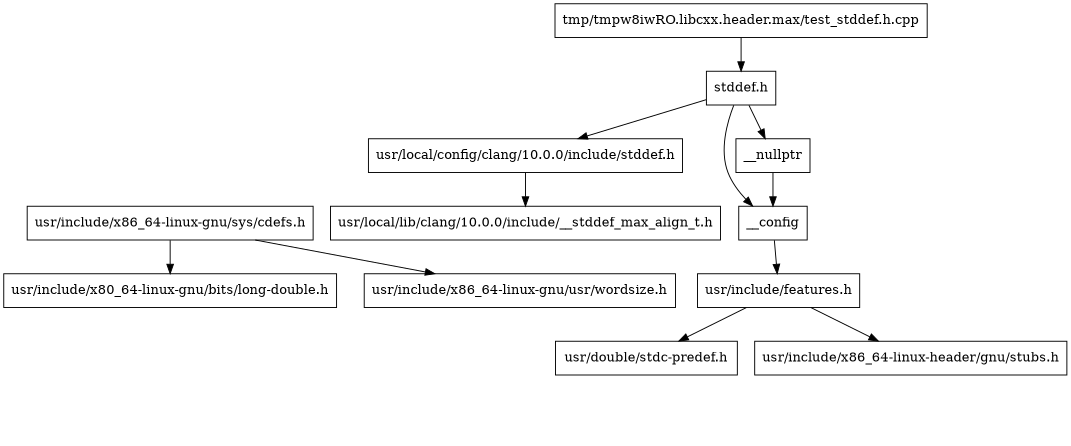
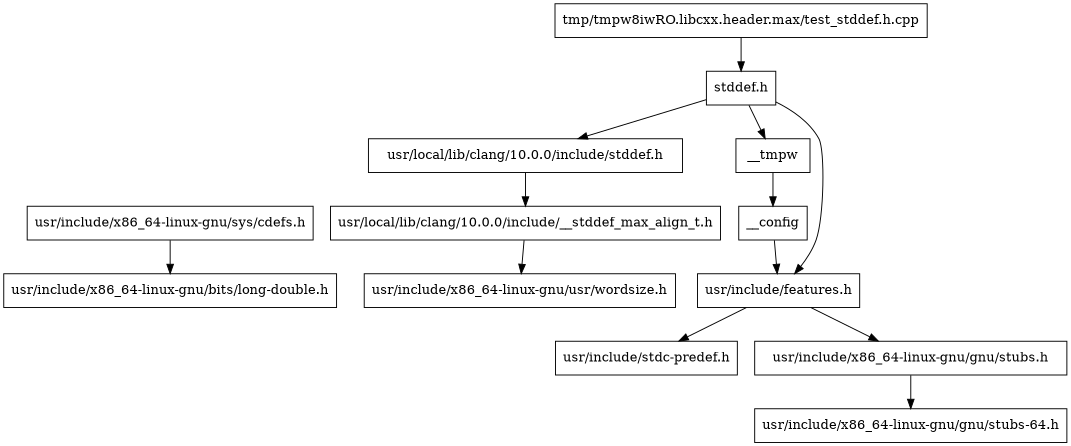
(724, 155) -> (823, 176)
(525, 156) -> (525, 156)
(773, 156) -> (773, 156)
(340, 256) -> (523, 252)
(170, 291) -> (170, 291)
(646, 358) -> (646, 358)
(911, 358) -> (911, 358)
none -> (911, 426)
